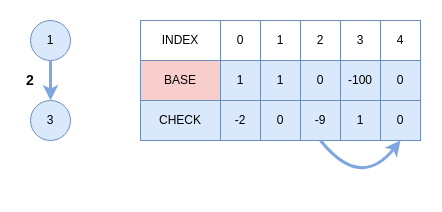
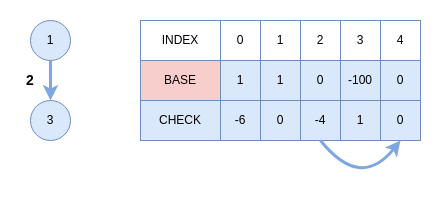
(241, 121) -> (241, 121)
(321, 121) -> (321, 121)
